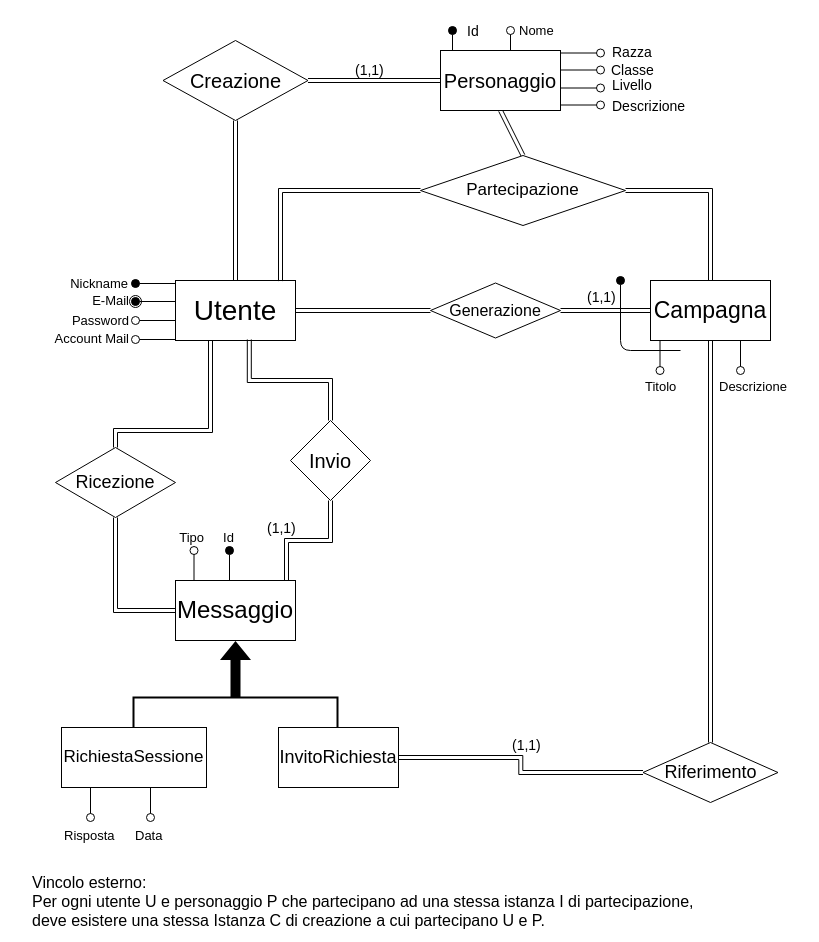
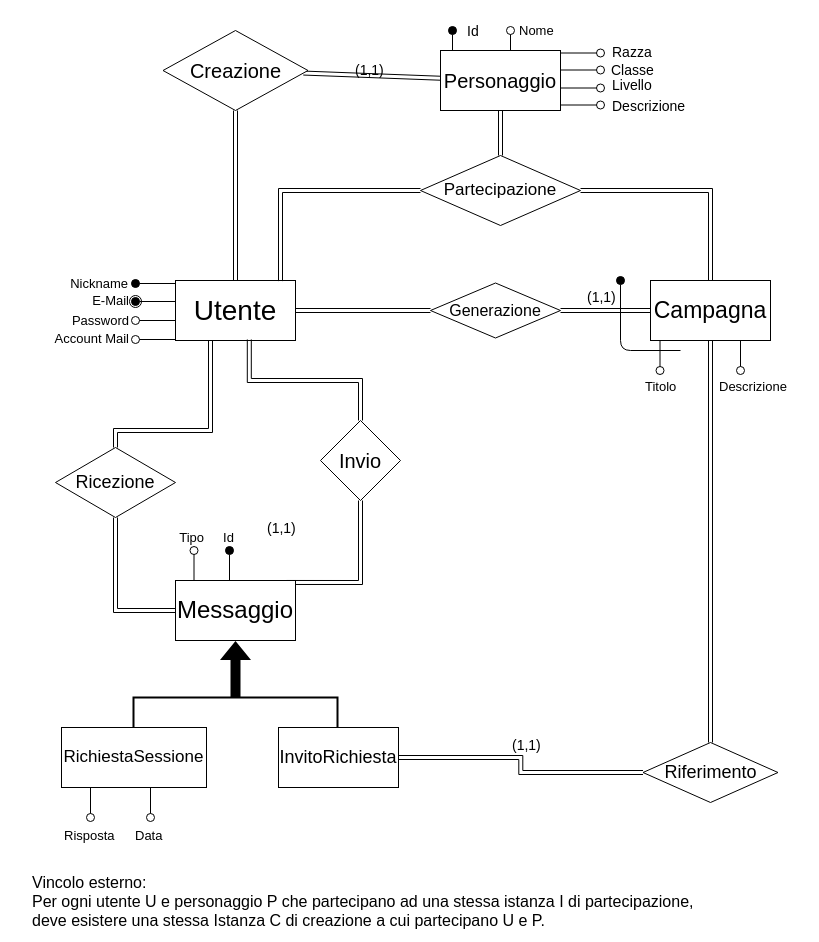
(236, 81) -> (236, 71)
(523, 191) -> (501, 191)
(331, 461) -> (361, 461)
